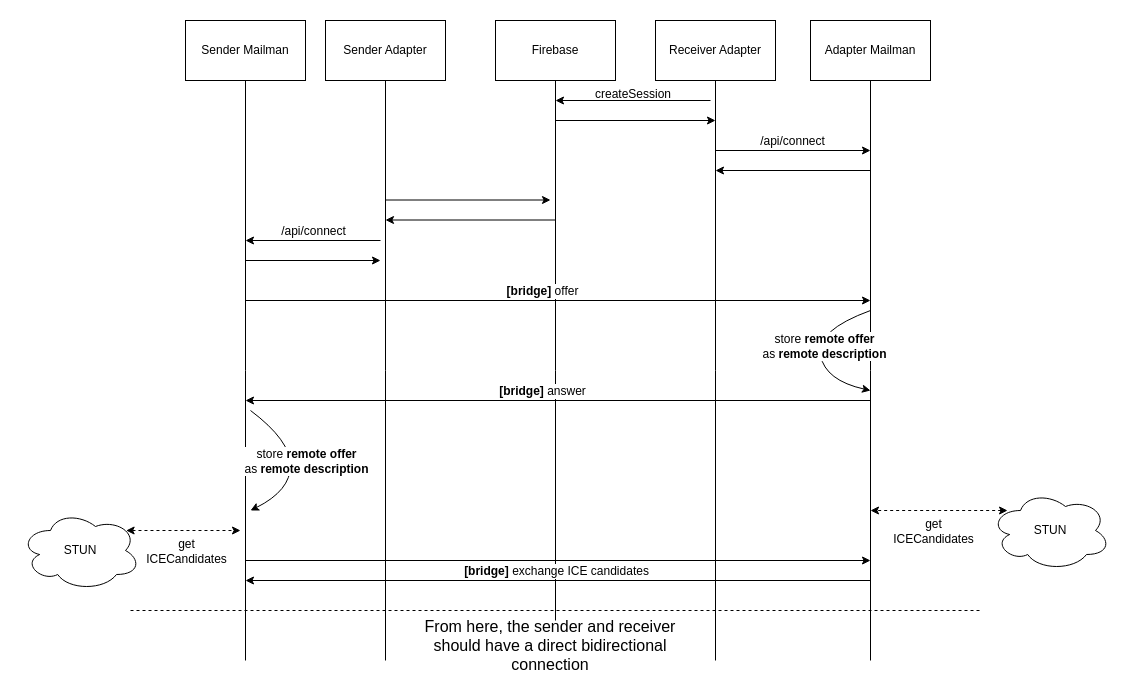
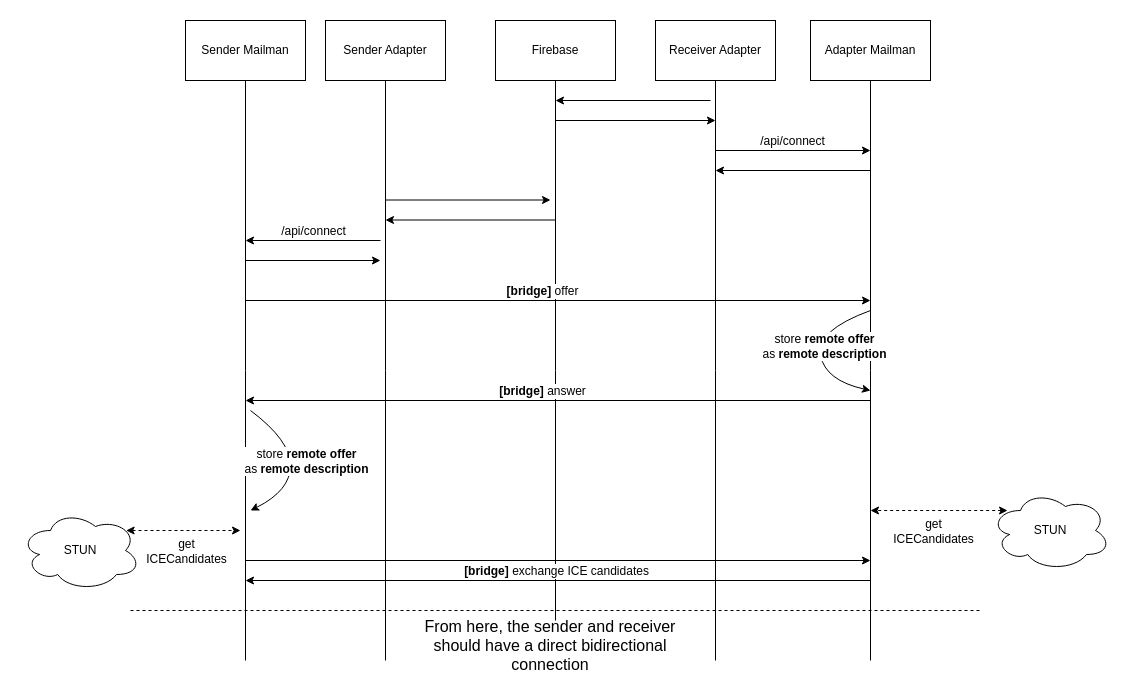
(639, 95) -> none
